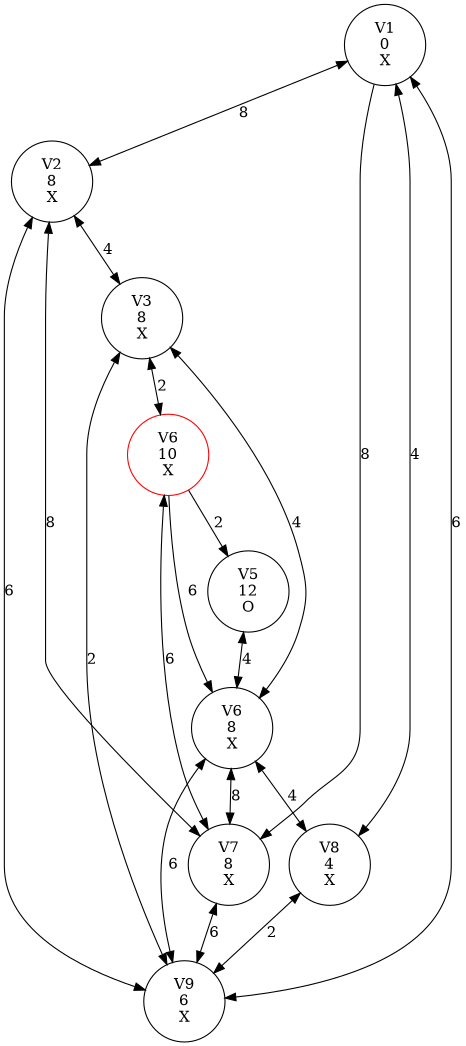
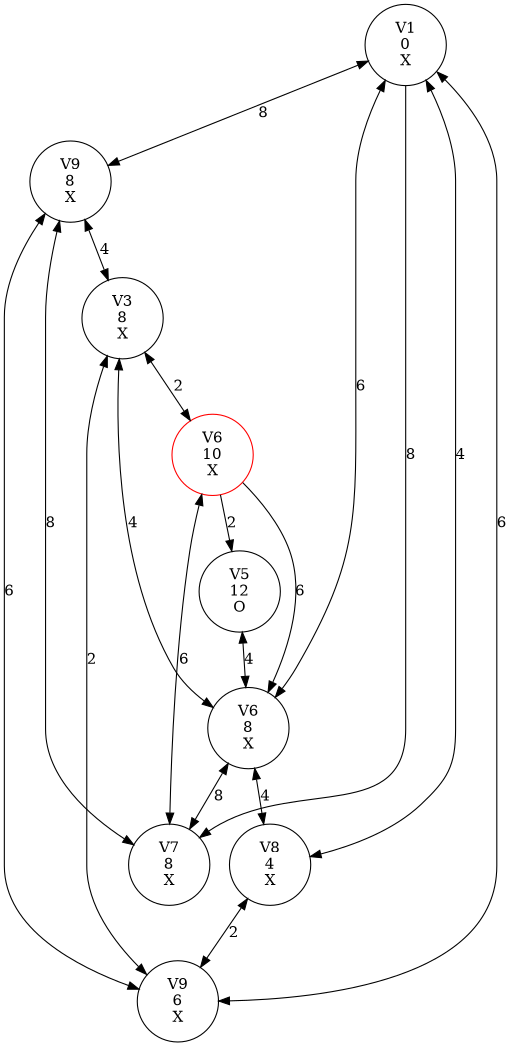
(52, 182) -> (71, 182)
(162, 856) -> (356, 395)
(207, 933) -> none
